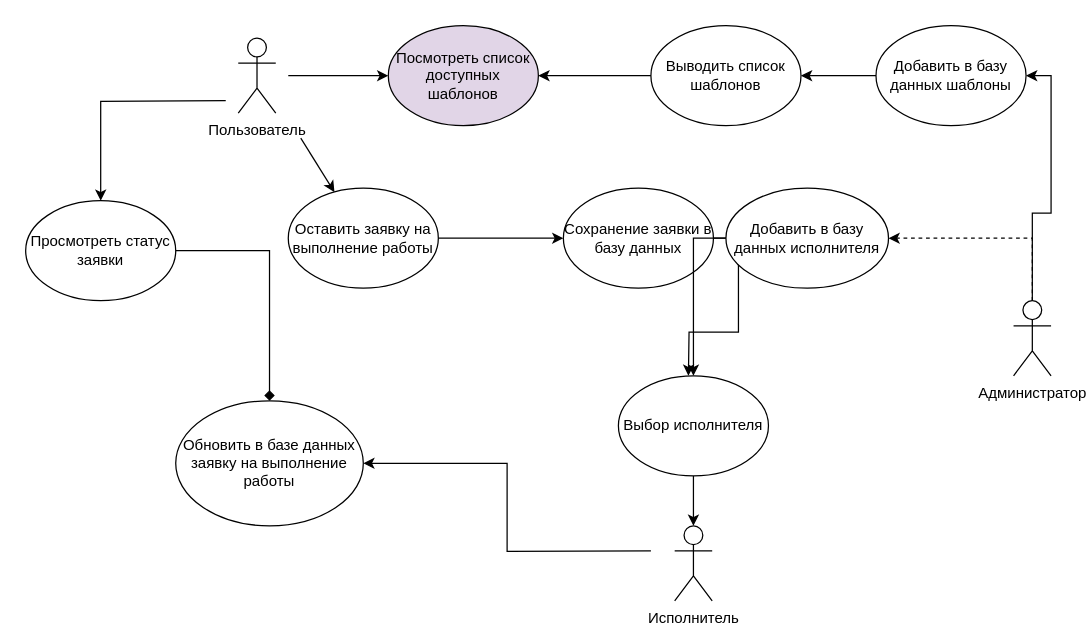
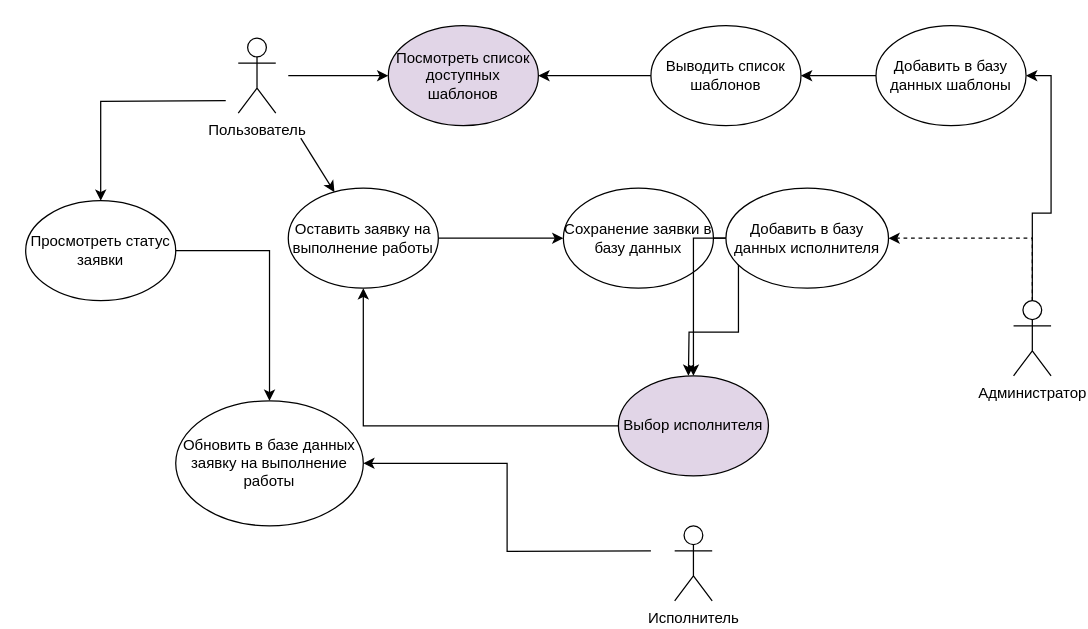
(269, 390) -> (269, 391)
(693, 426) -> (693, 426)
(693, 497) -> (426, 426)
